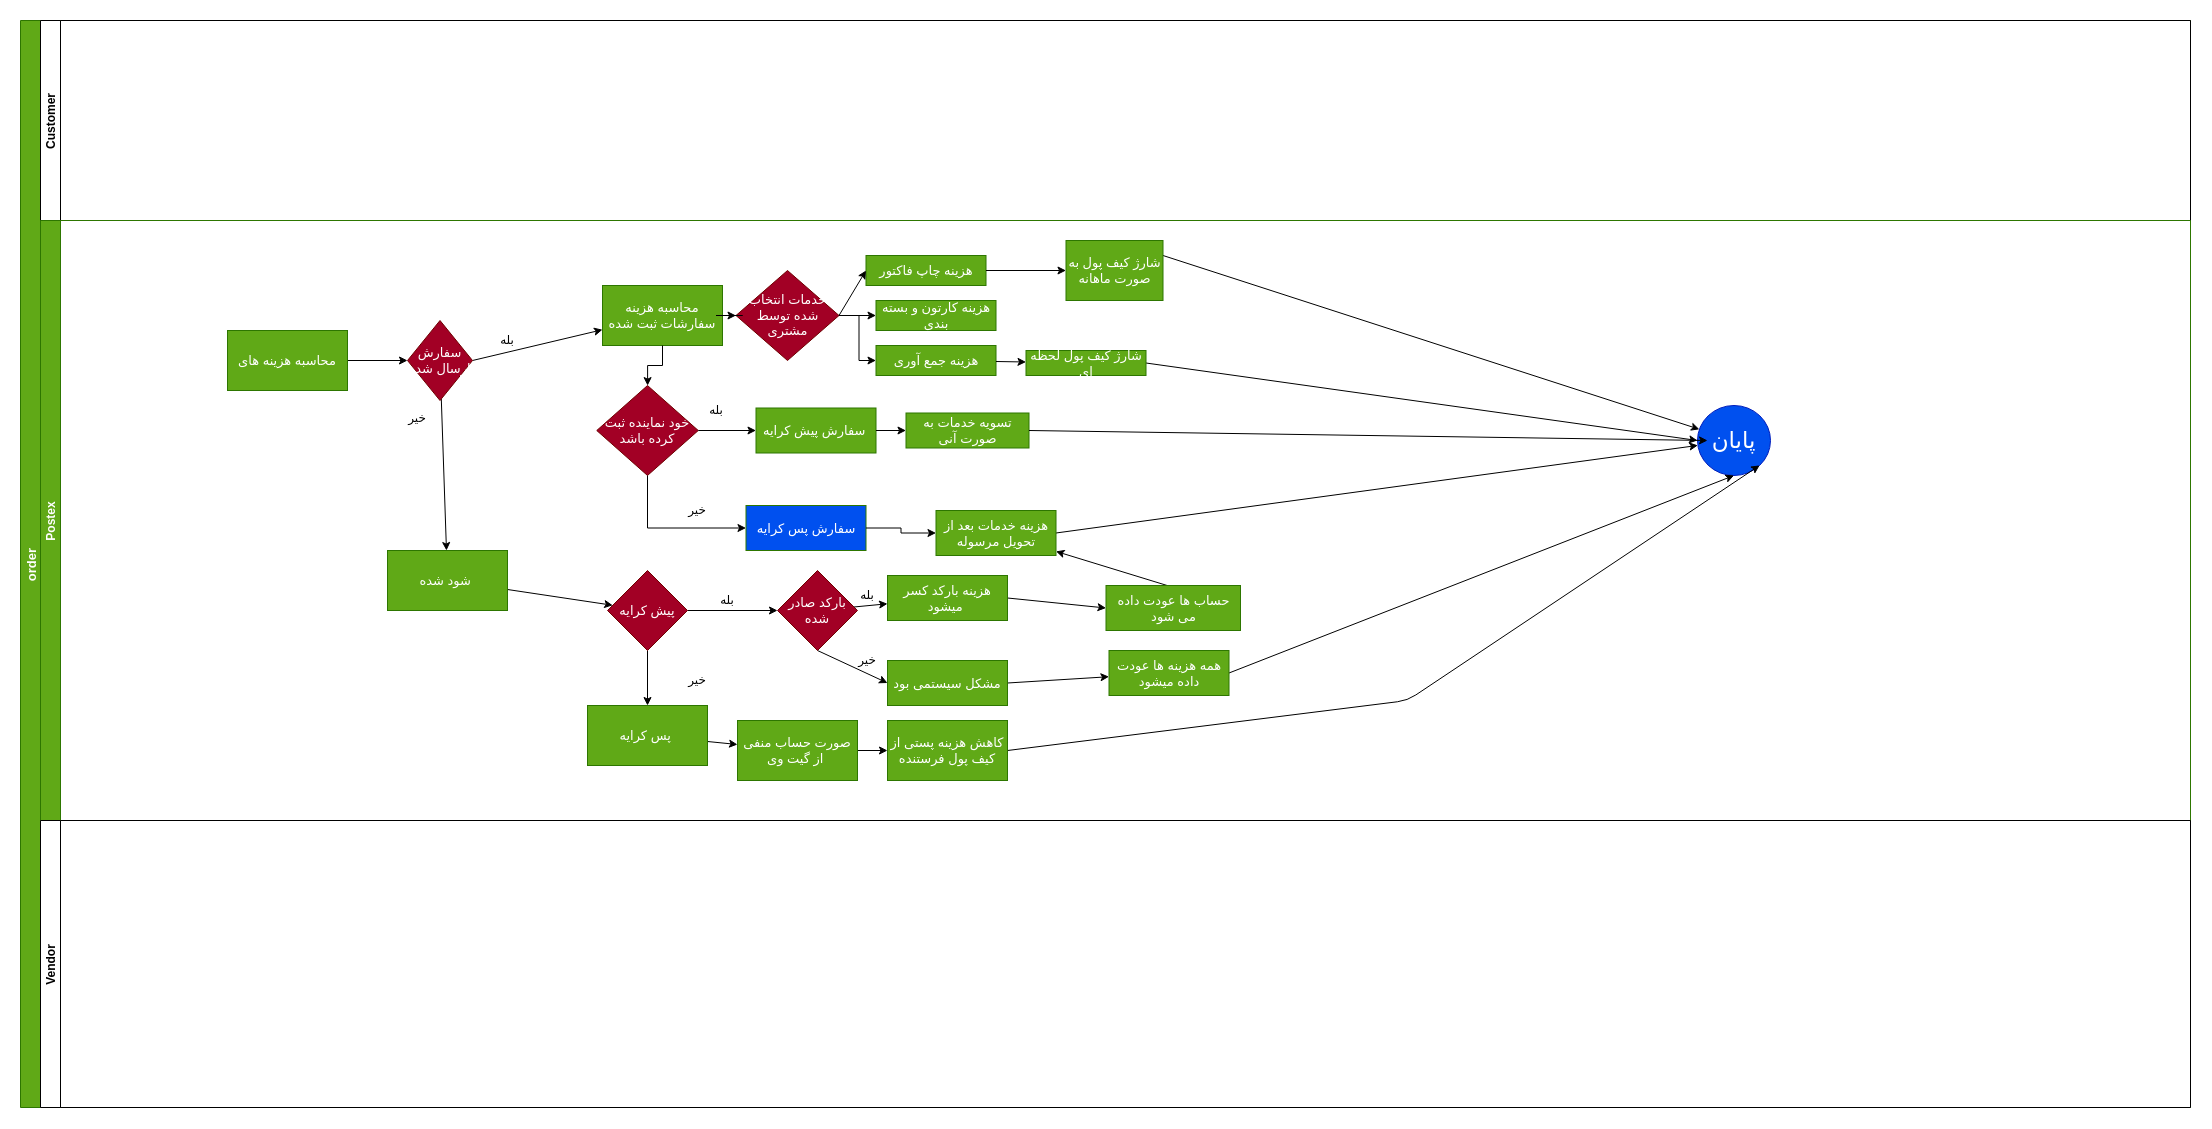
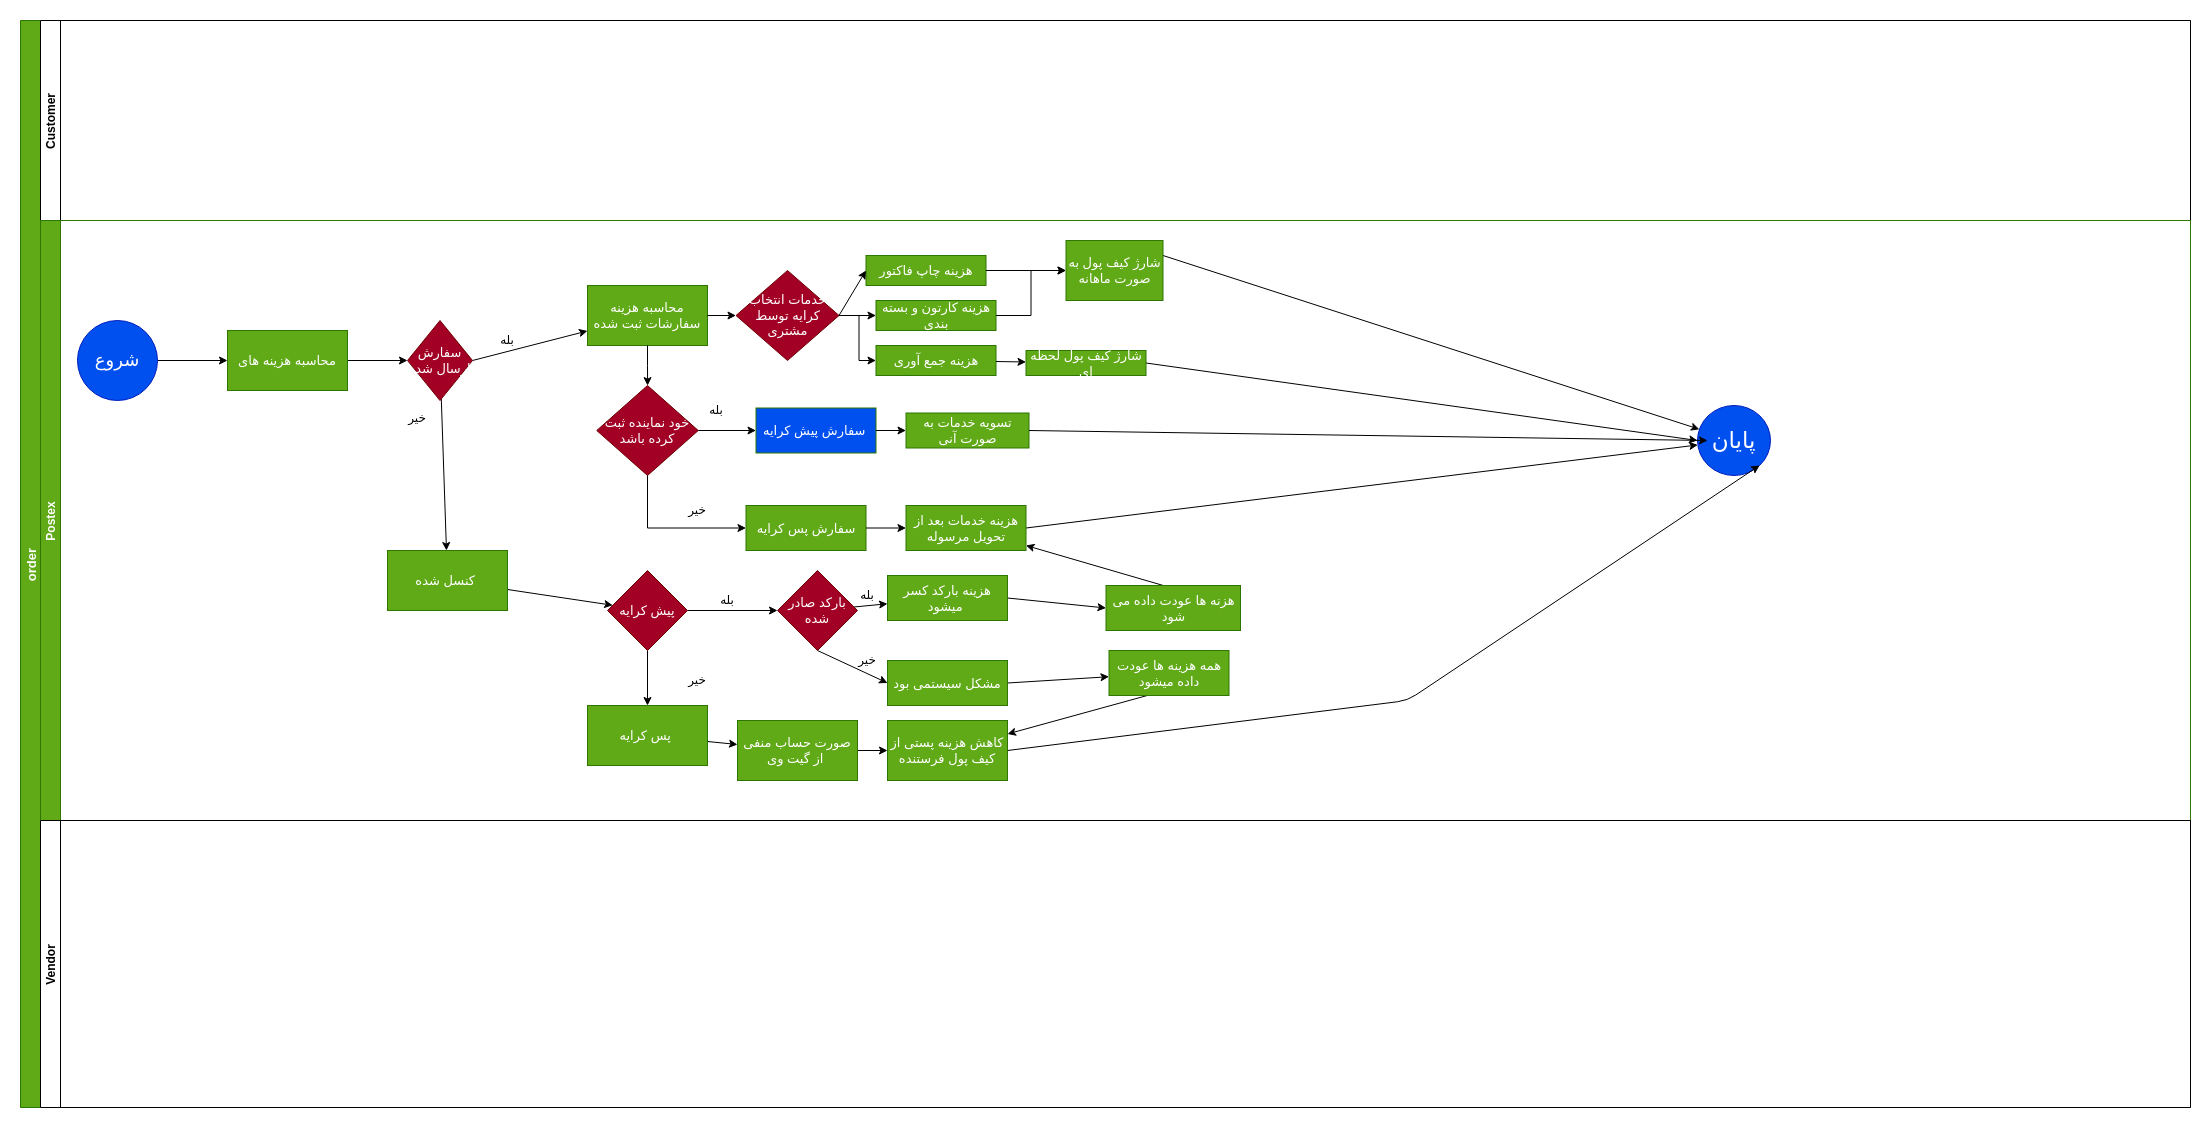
none -> (1031, 312)
(663, 316) -> (648, 316)
(788, 316) -> (788, 316)
none -> (118, 361)
none -> (189, 361)
(816, 431) -> (816, 431)
(806, 528) -> (806, 528)
(996, 533) -> (966, 528)
(1478, 576) -> (1080, 714)
(448, 581) -> (448, 581)
(1174, 609) -> (1174, 609)
